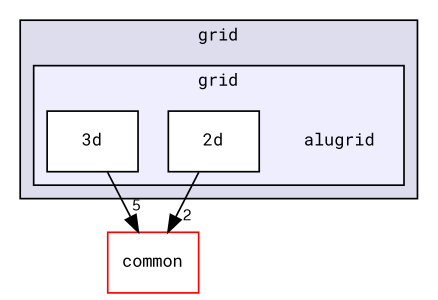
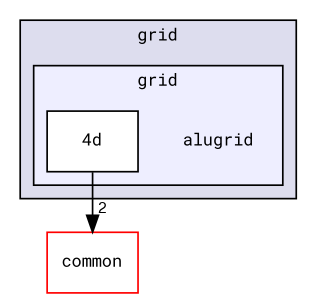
(93, 141) -> none
(214, 141) -> (93, 141)
